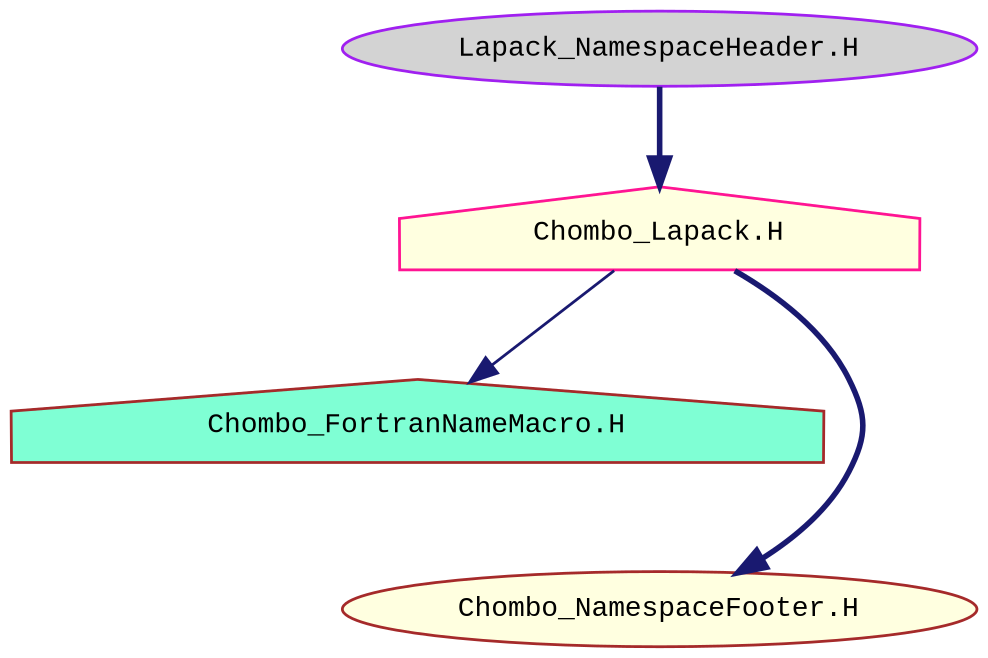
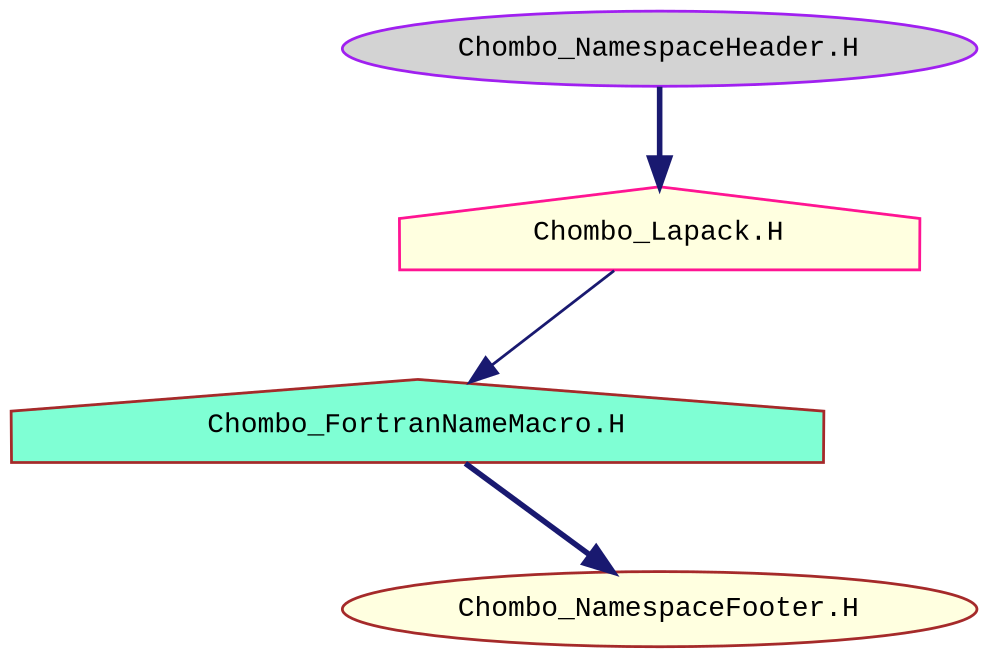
(660, 49) -> (660, 49)
(860, 408) -> (527, 509)
